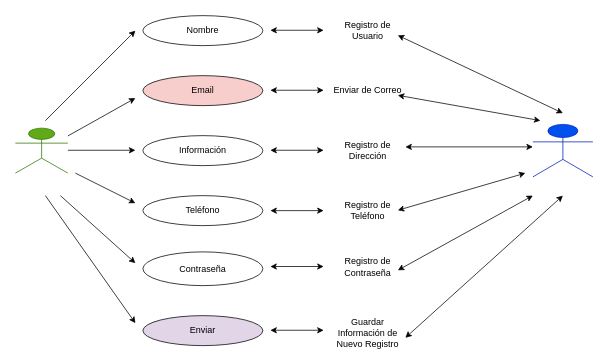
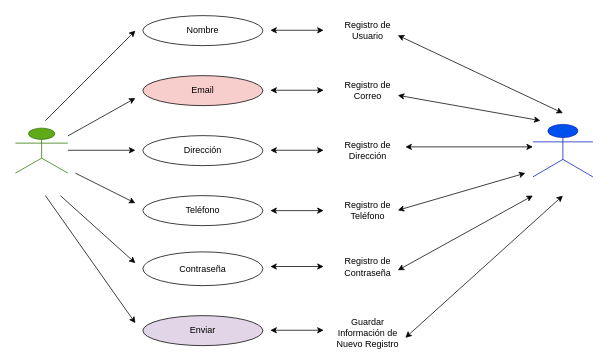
(368, 90) -> (368, 90)
(203, 150) -> (203, 150)
